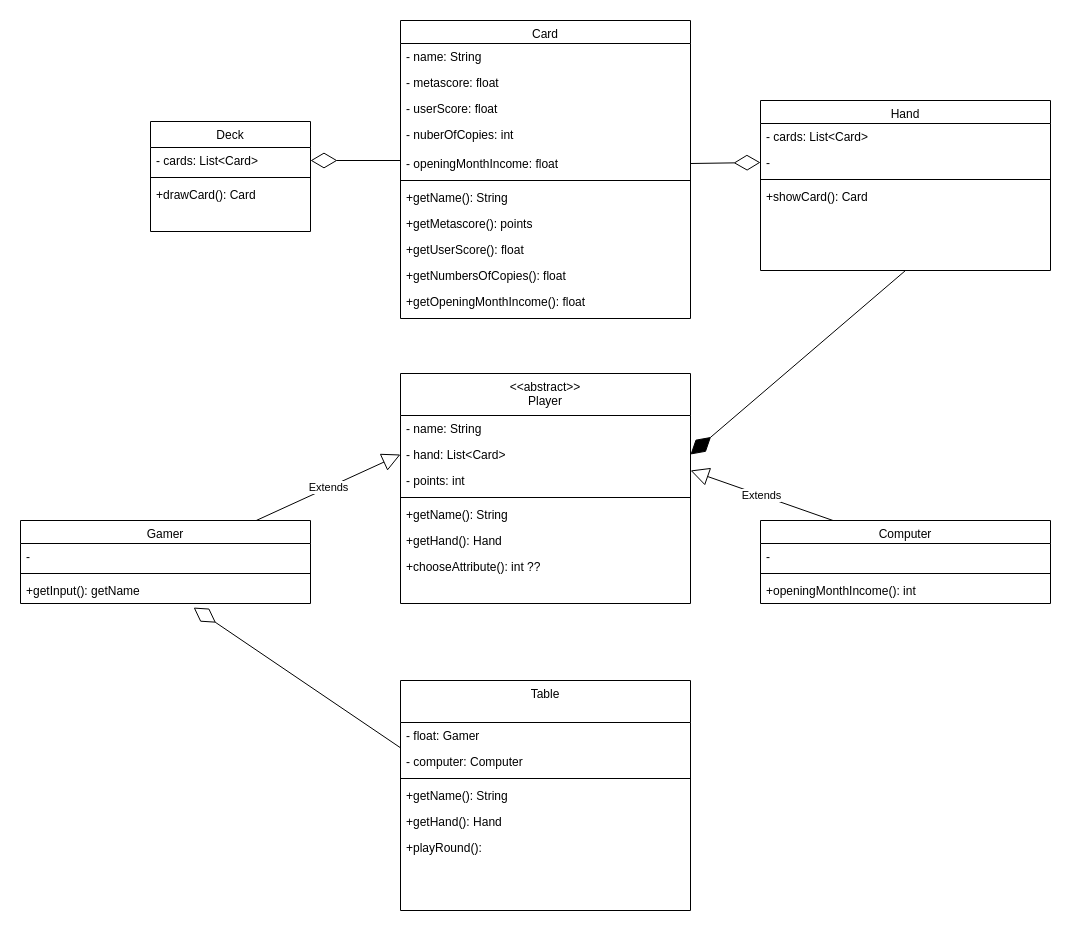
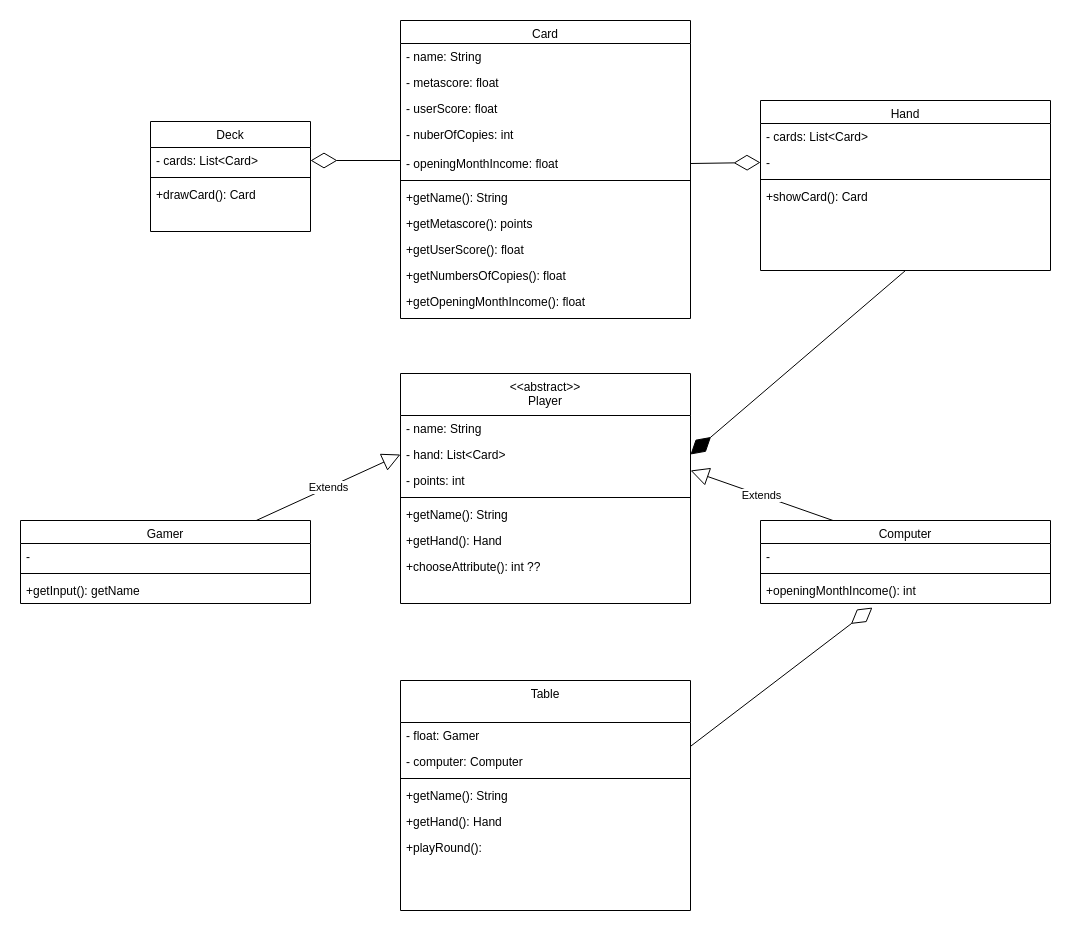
(307, 684) -> none
none -> (772, 684)
